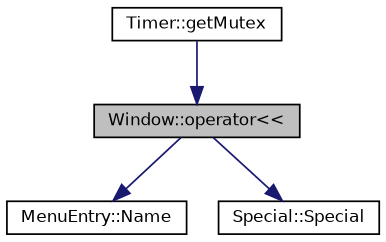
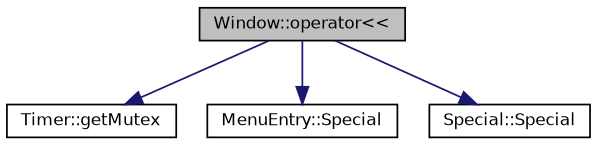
(197, 64) -> (205, 69)
(97, 218) -> (302, 121)
